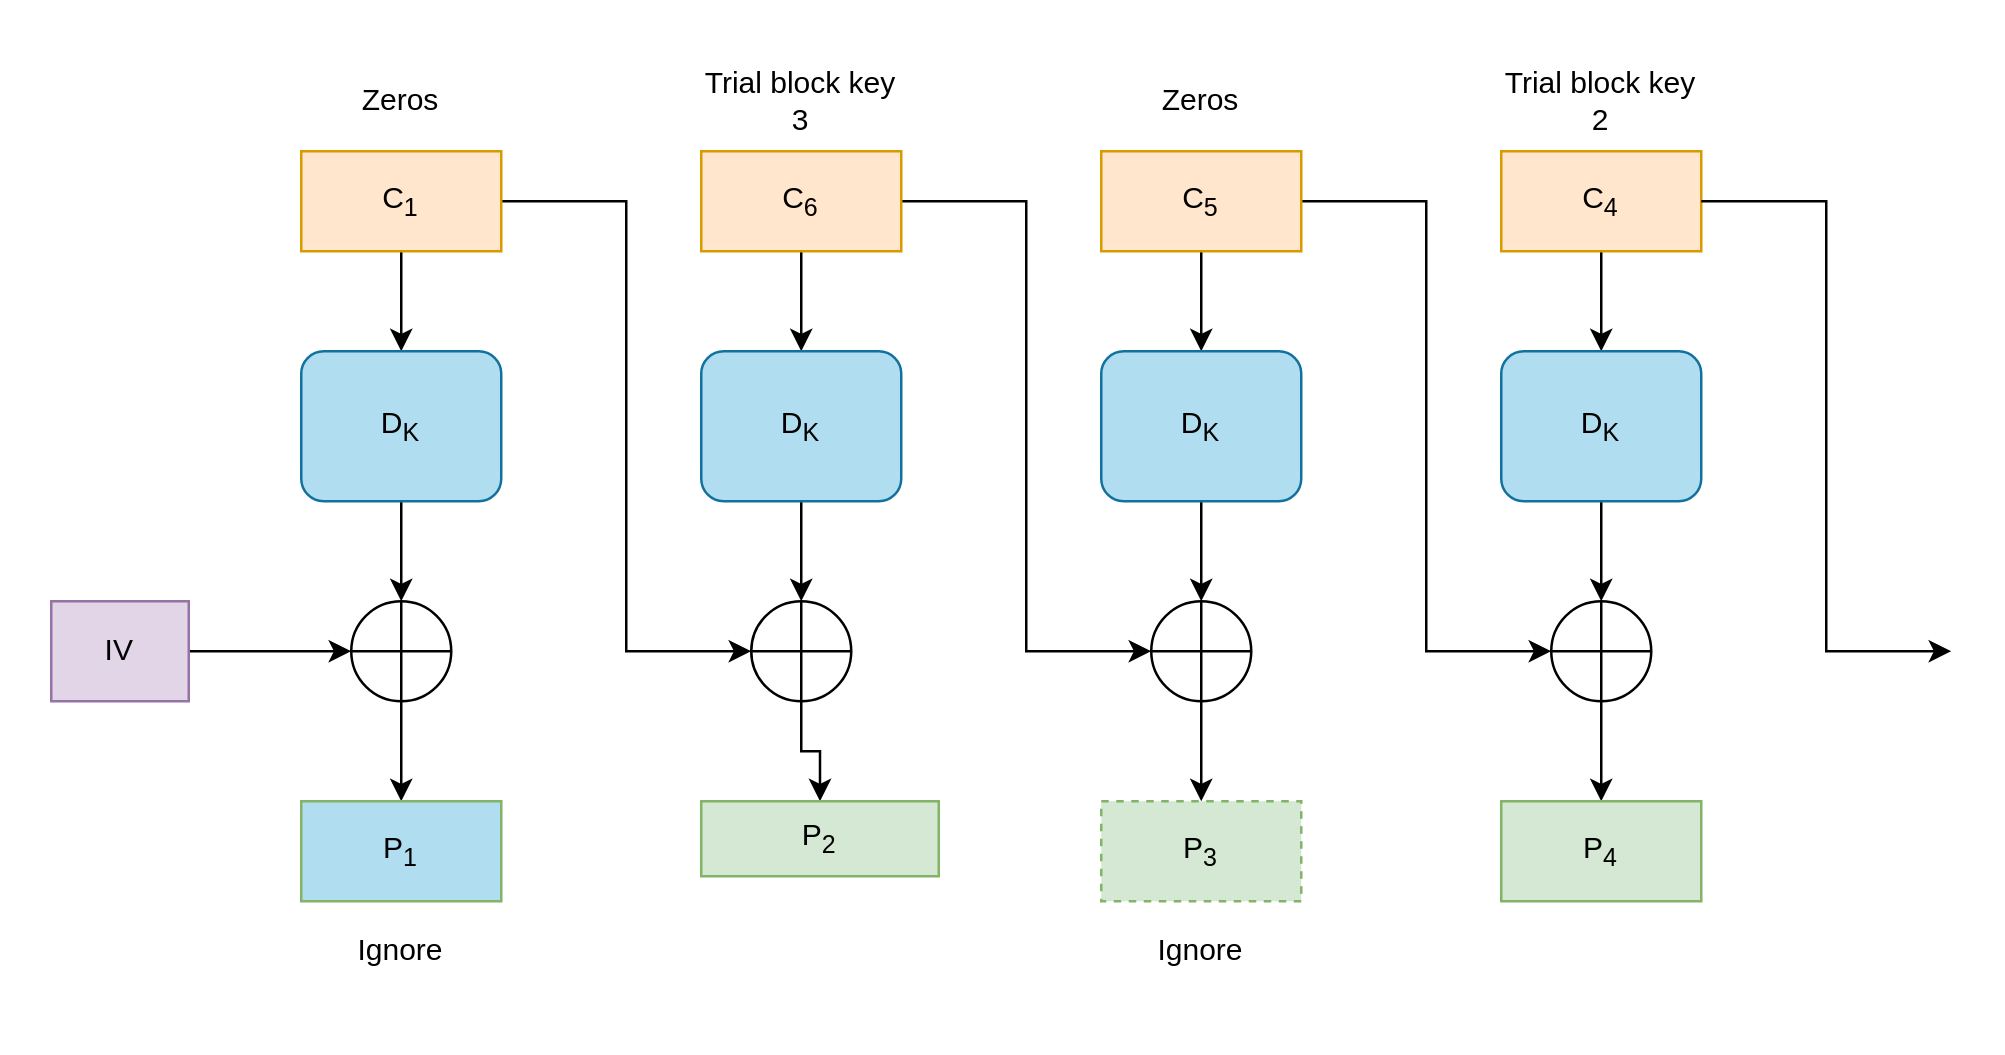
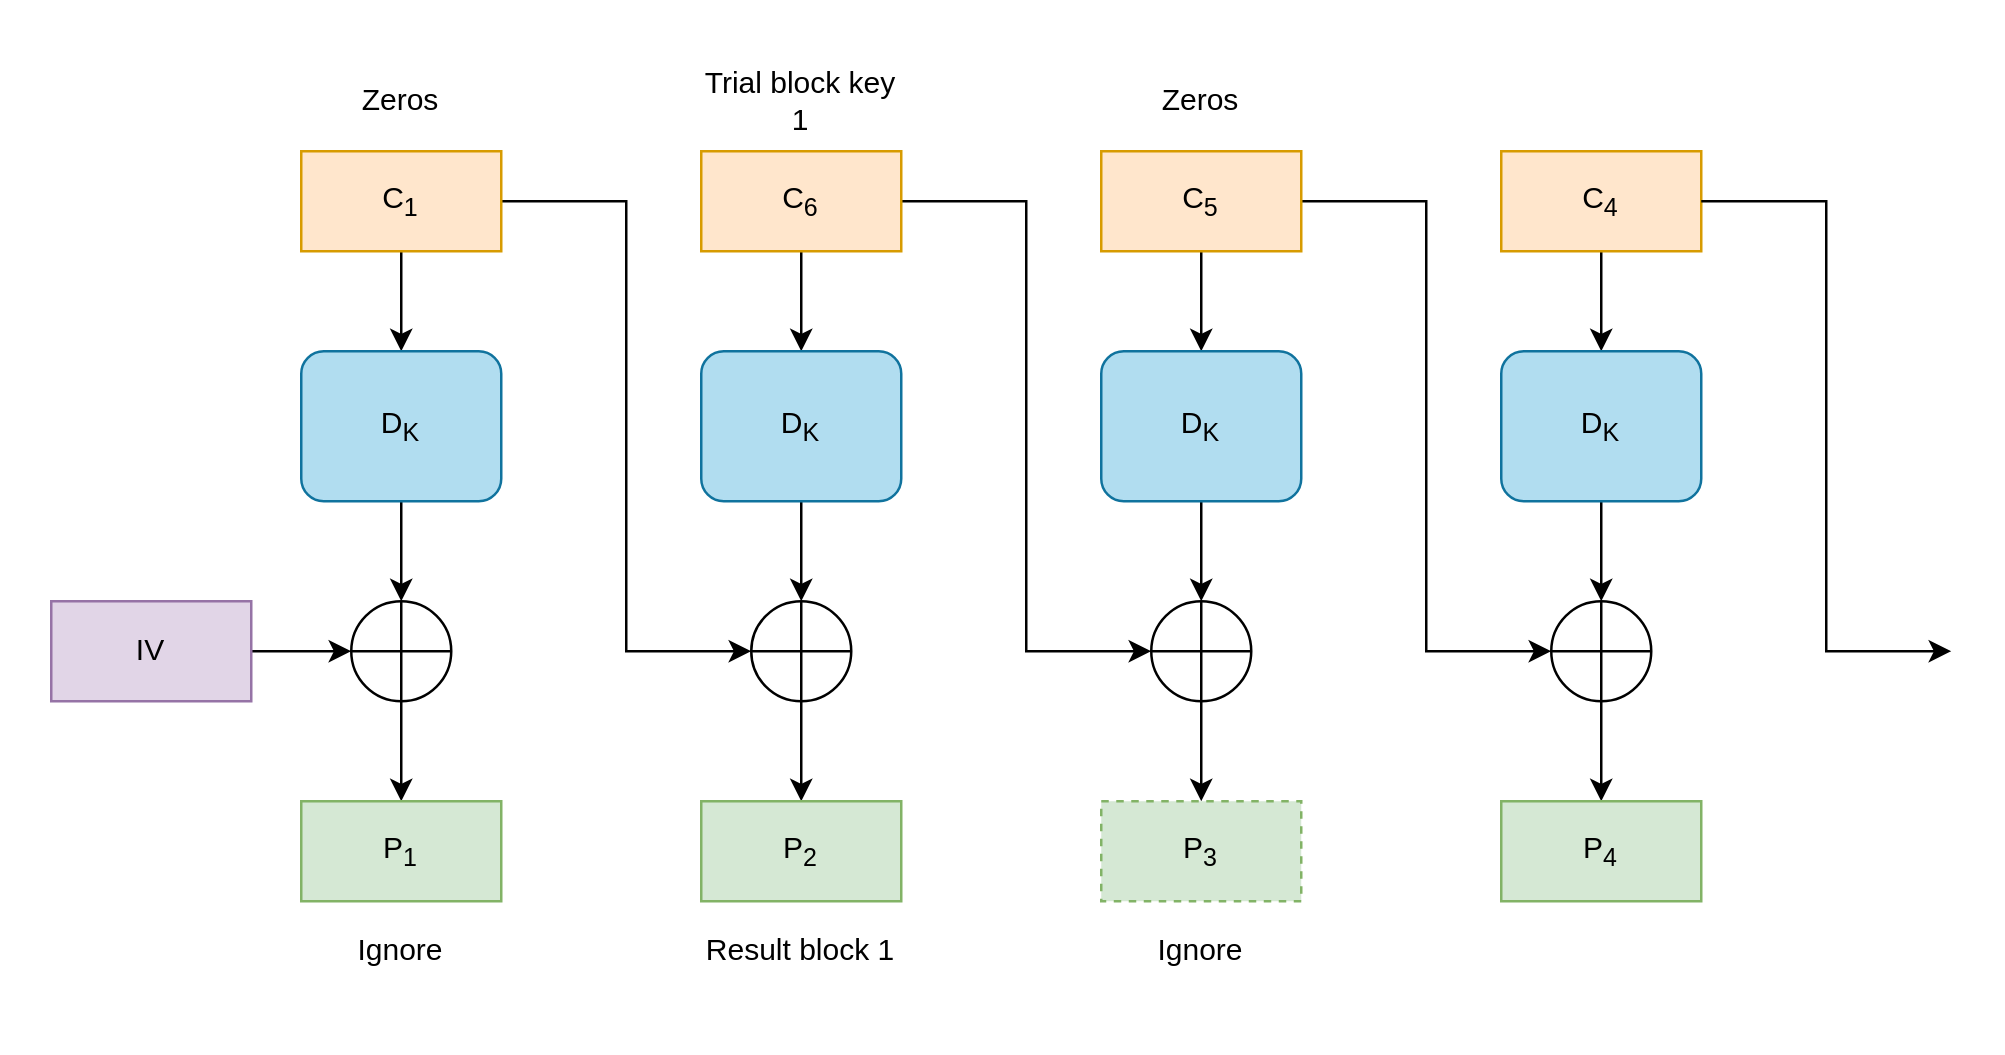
(801, 101) -> (801, 101)
(1601, 101) -> none
(120, 651) -> (151, 651)
(820, 839) -> (801, 851)
(401, 851) -> (401, 851)
none -> (801, 951)
